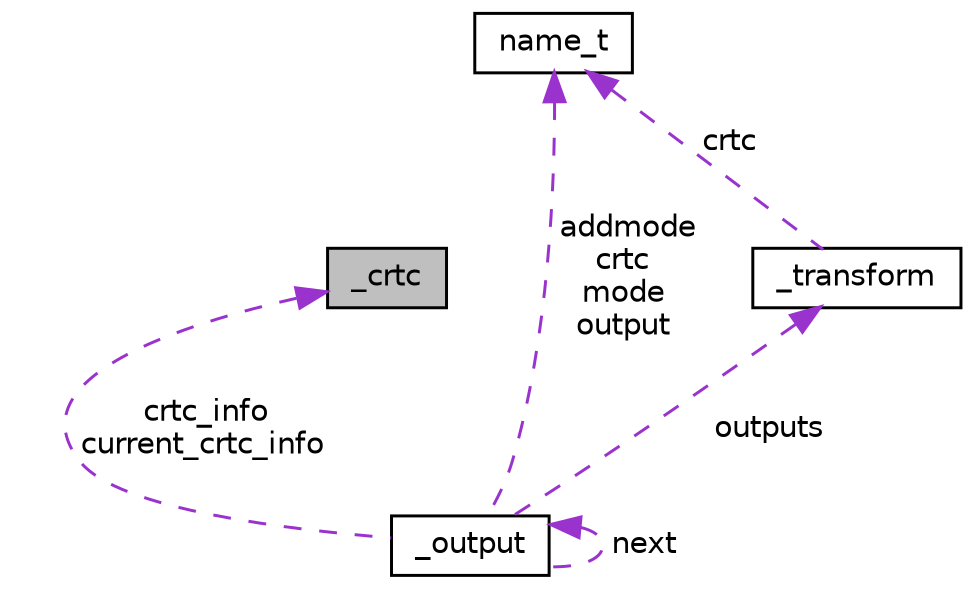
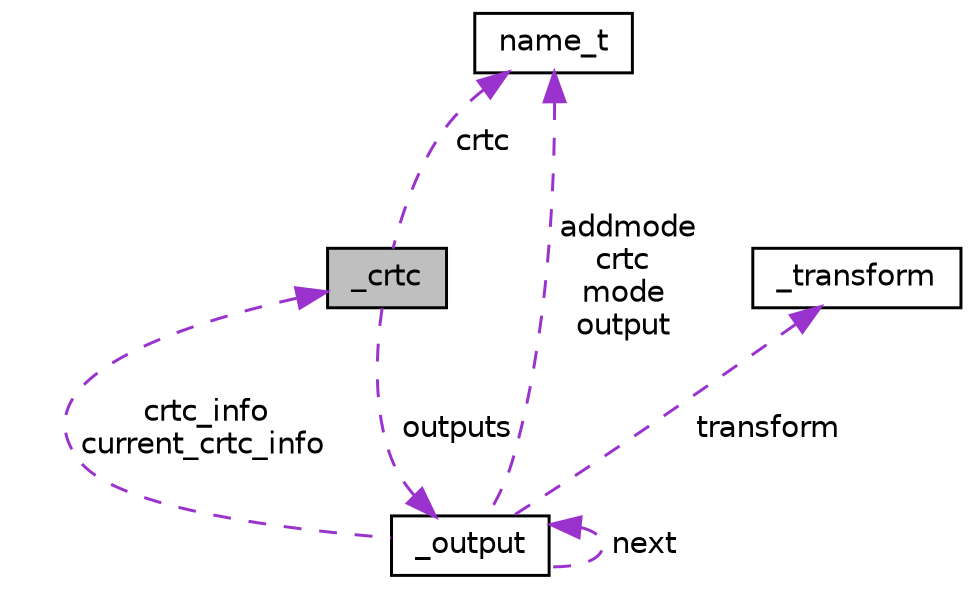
(717, 170) -> (425, 161)
none -> (379, 405)
(765, 430) -> (765, 430)
